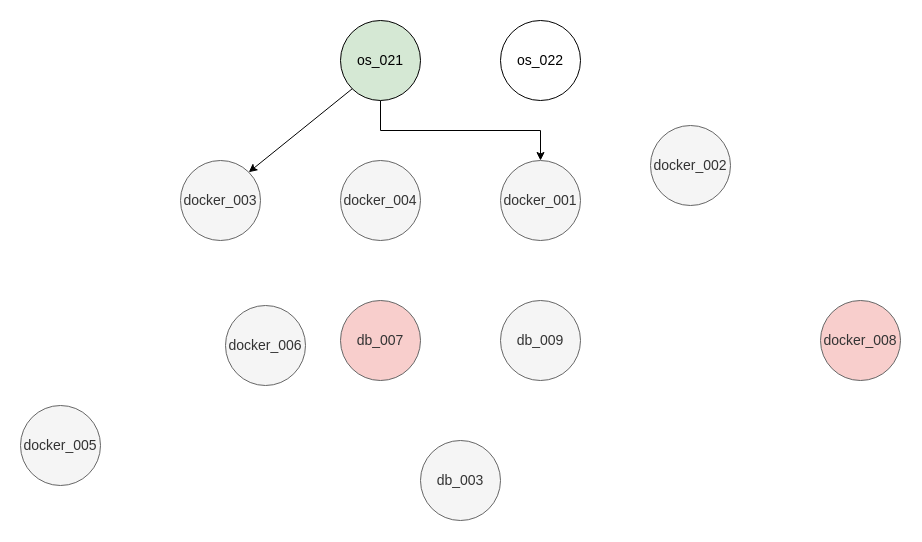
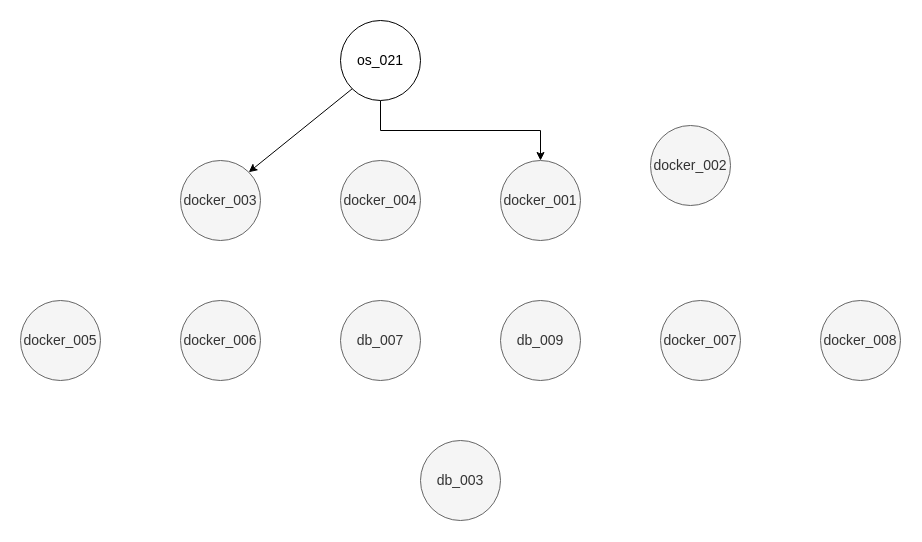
(381, 61) -> (381, 61)
(541, 61) -> none
(381, 341) -> (381, 341)
none -> (701, 341)
(861, 341) -> (861, 341)
(266, 346) -> (221, 341)
(61, 446) -> (61, 341)
